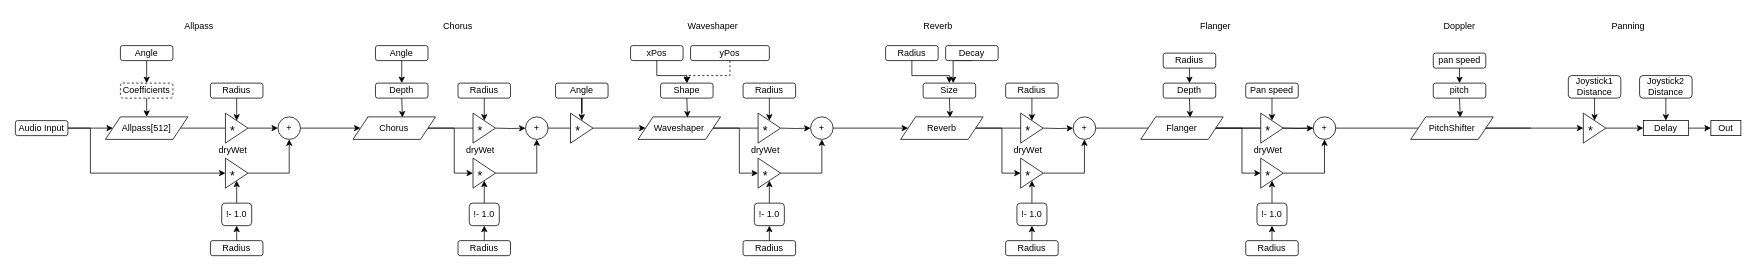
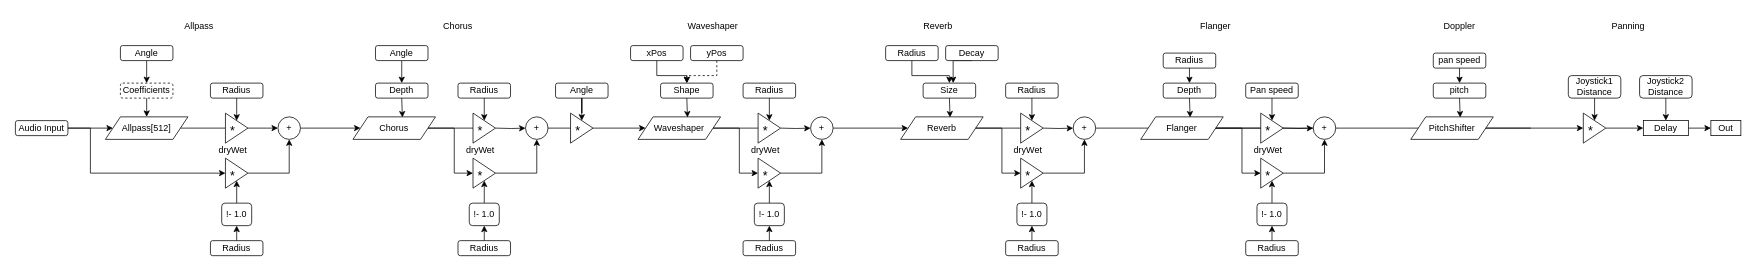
(730, 53) -> (717, 53)
